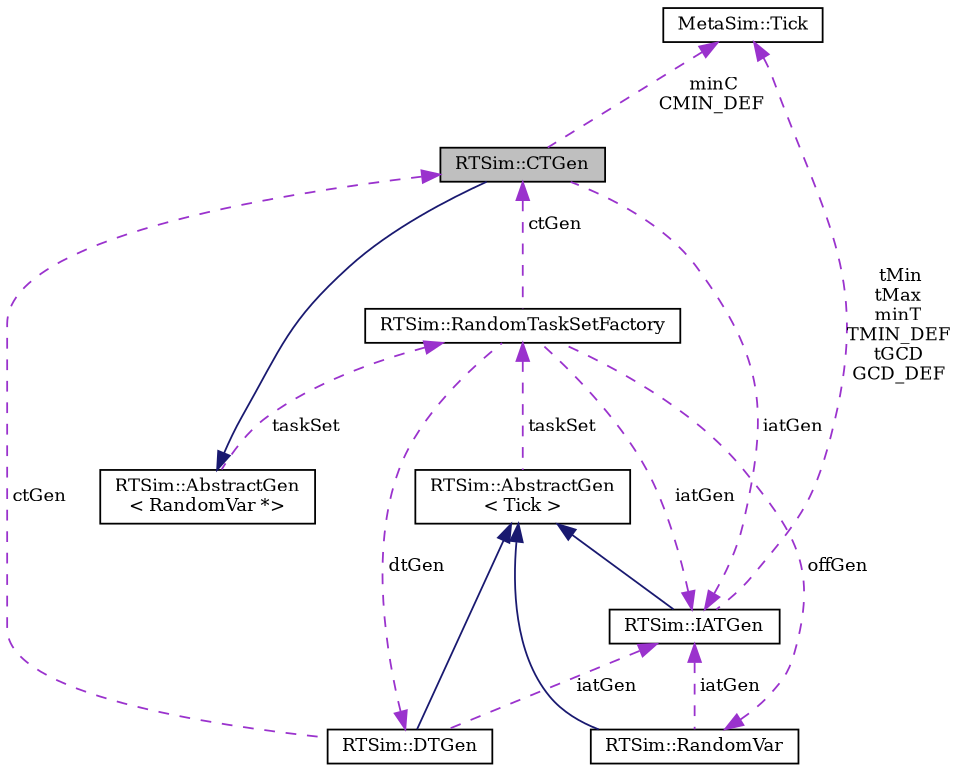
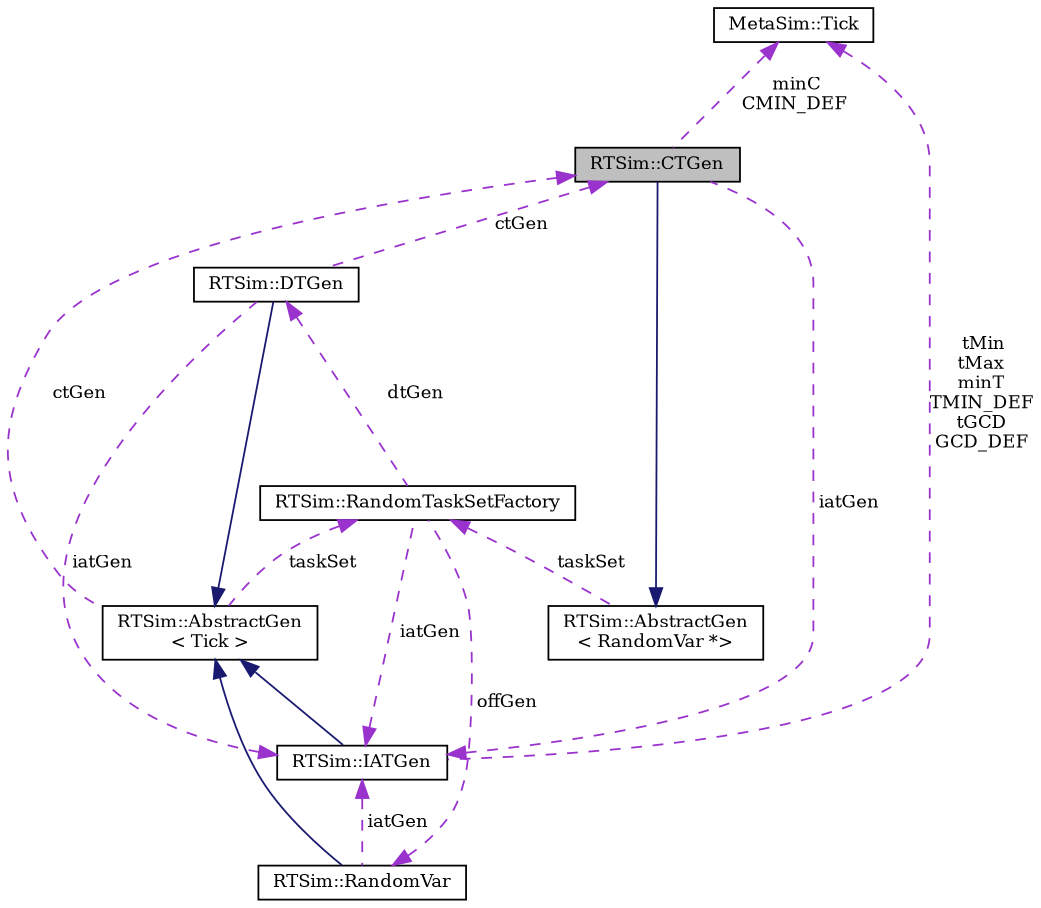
(523, 254) -> (140, 271)
